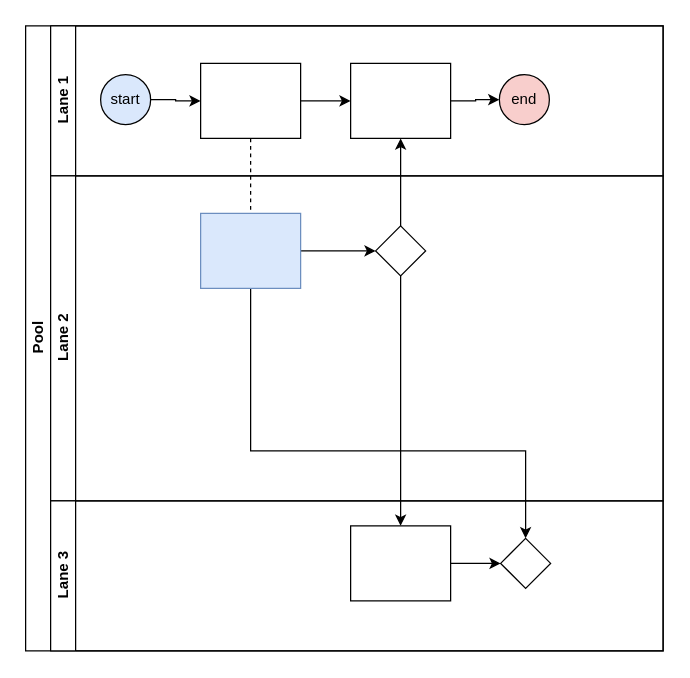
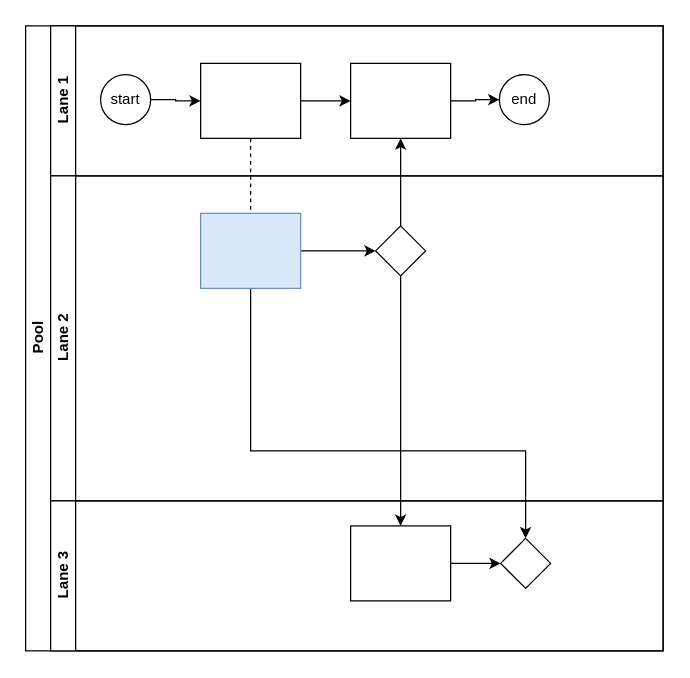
(126, 99) -> (126, 99)
(524, 99) -> (524, 99)
